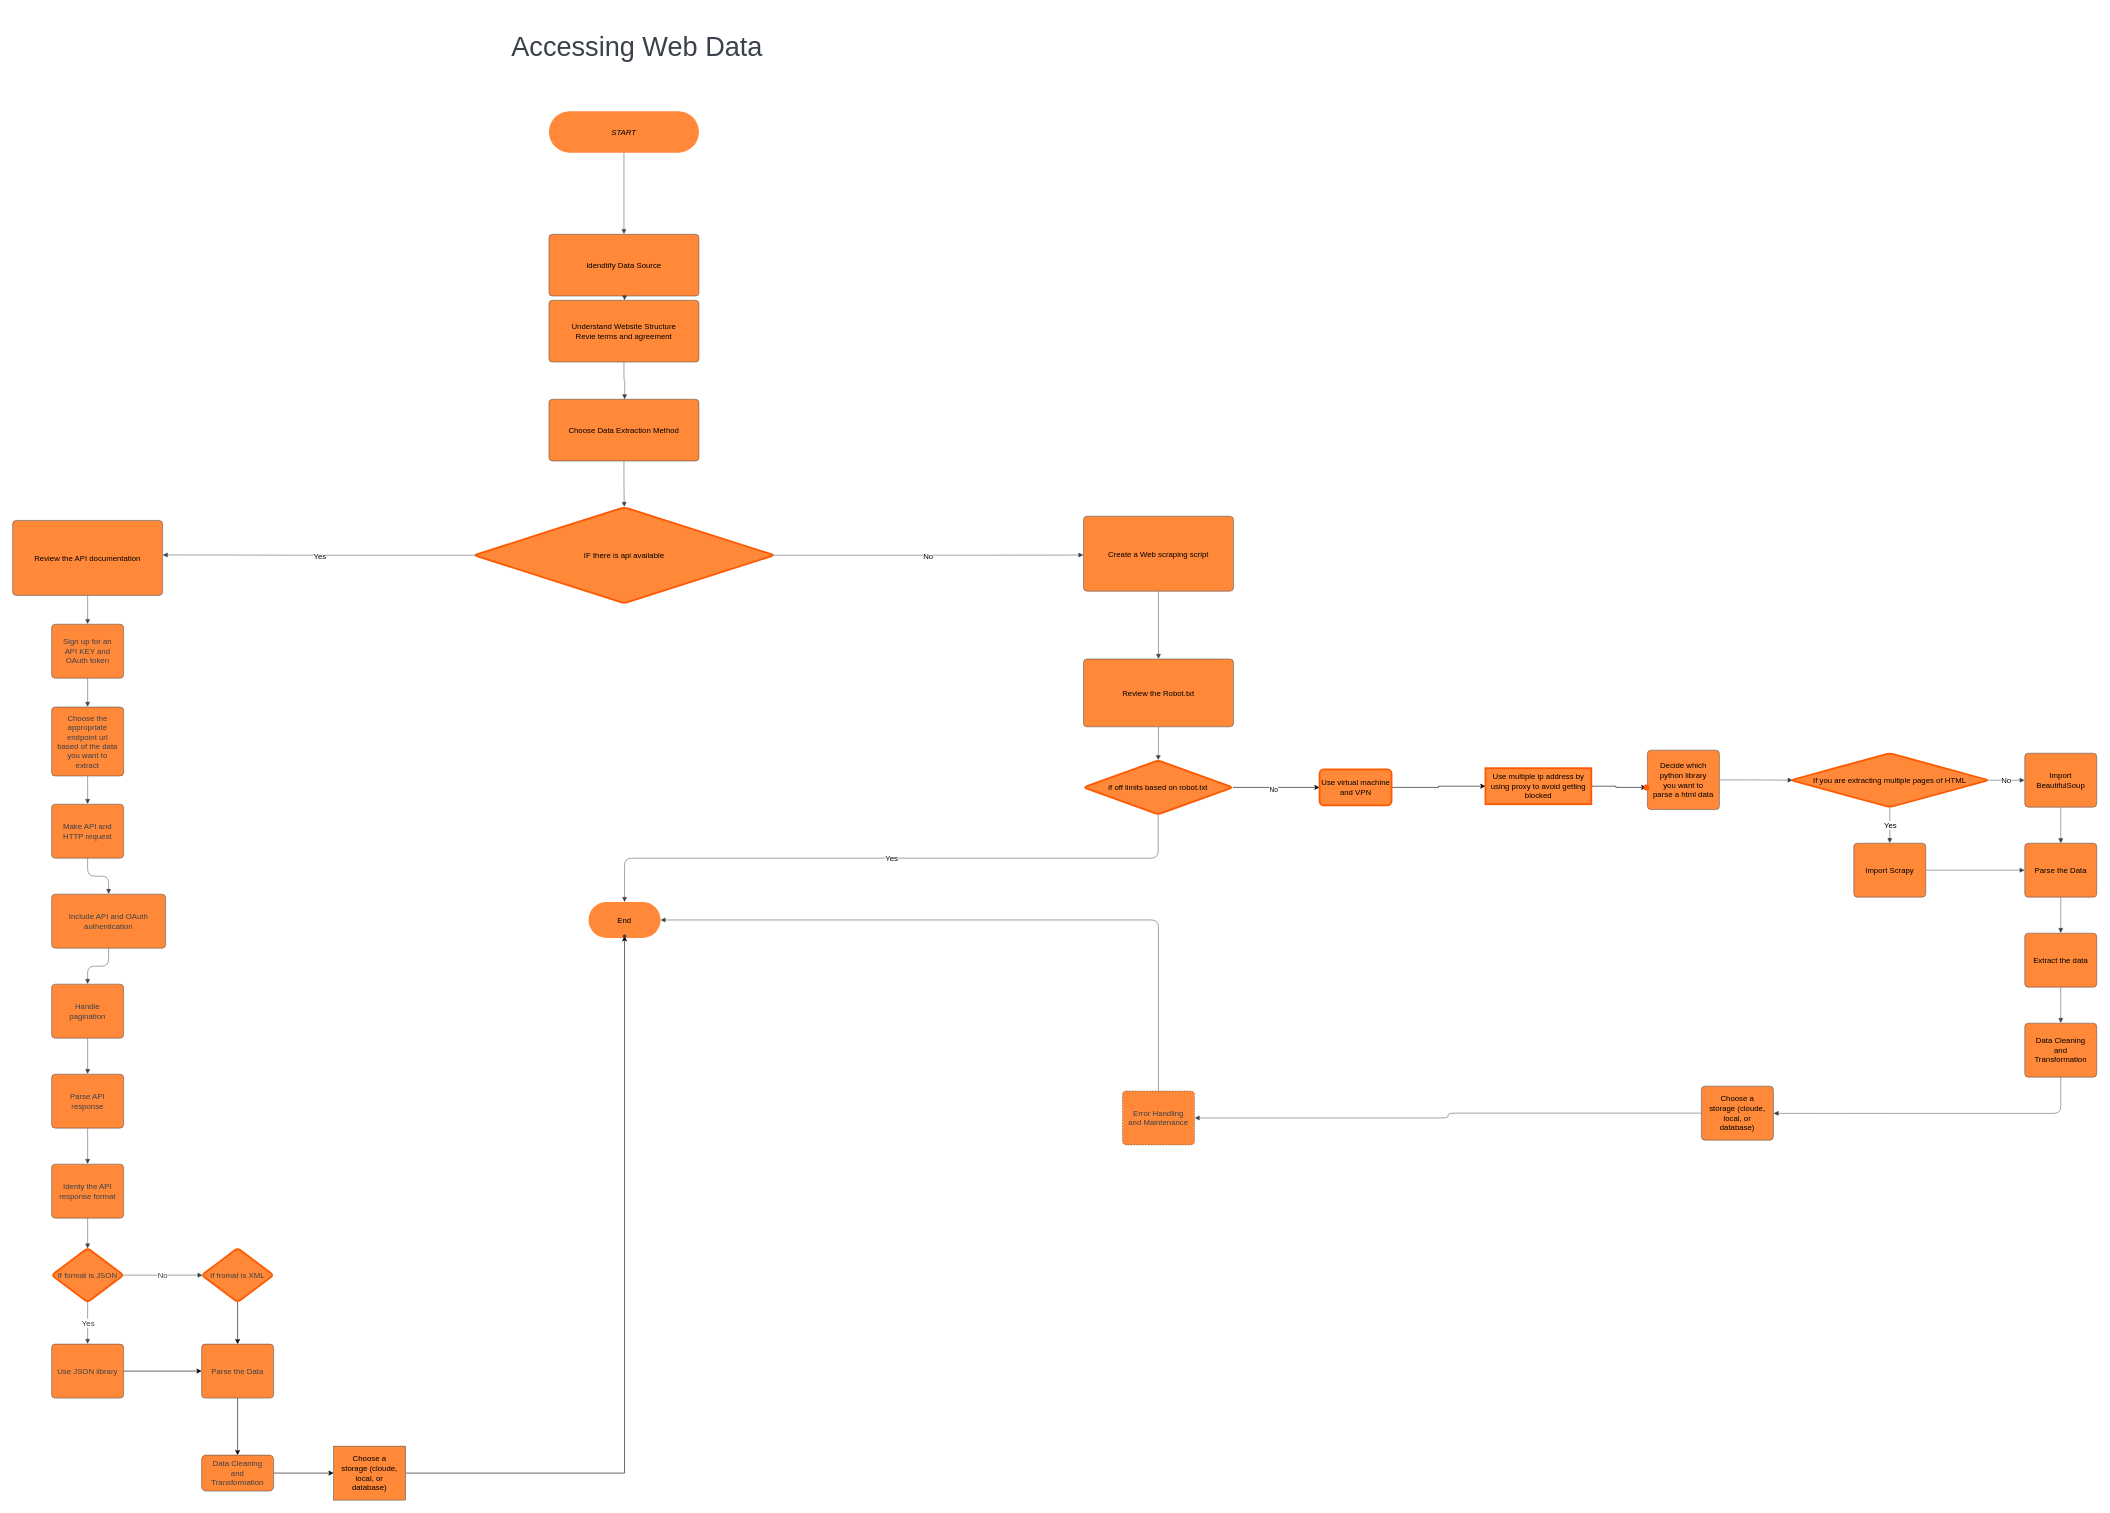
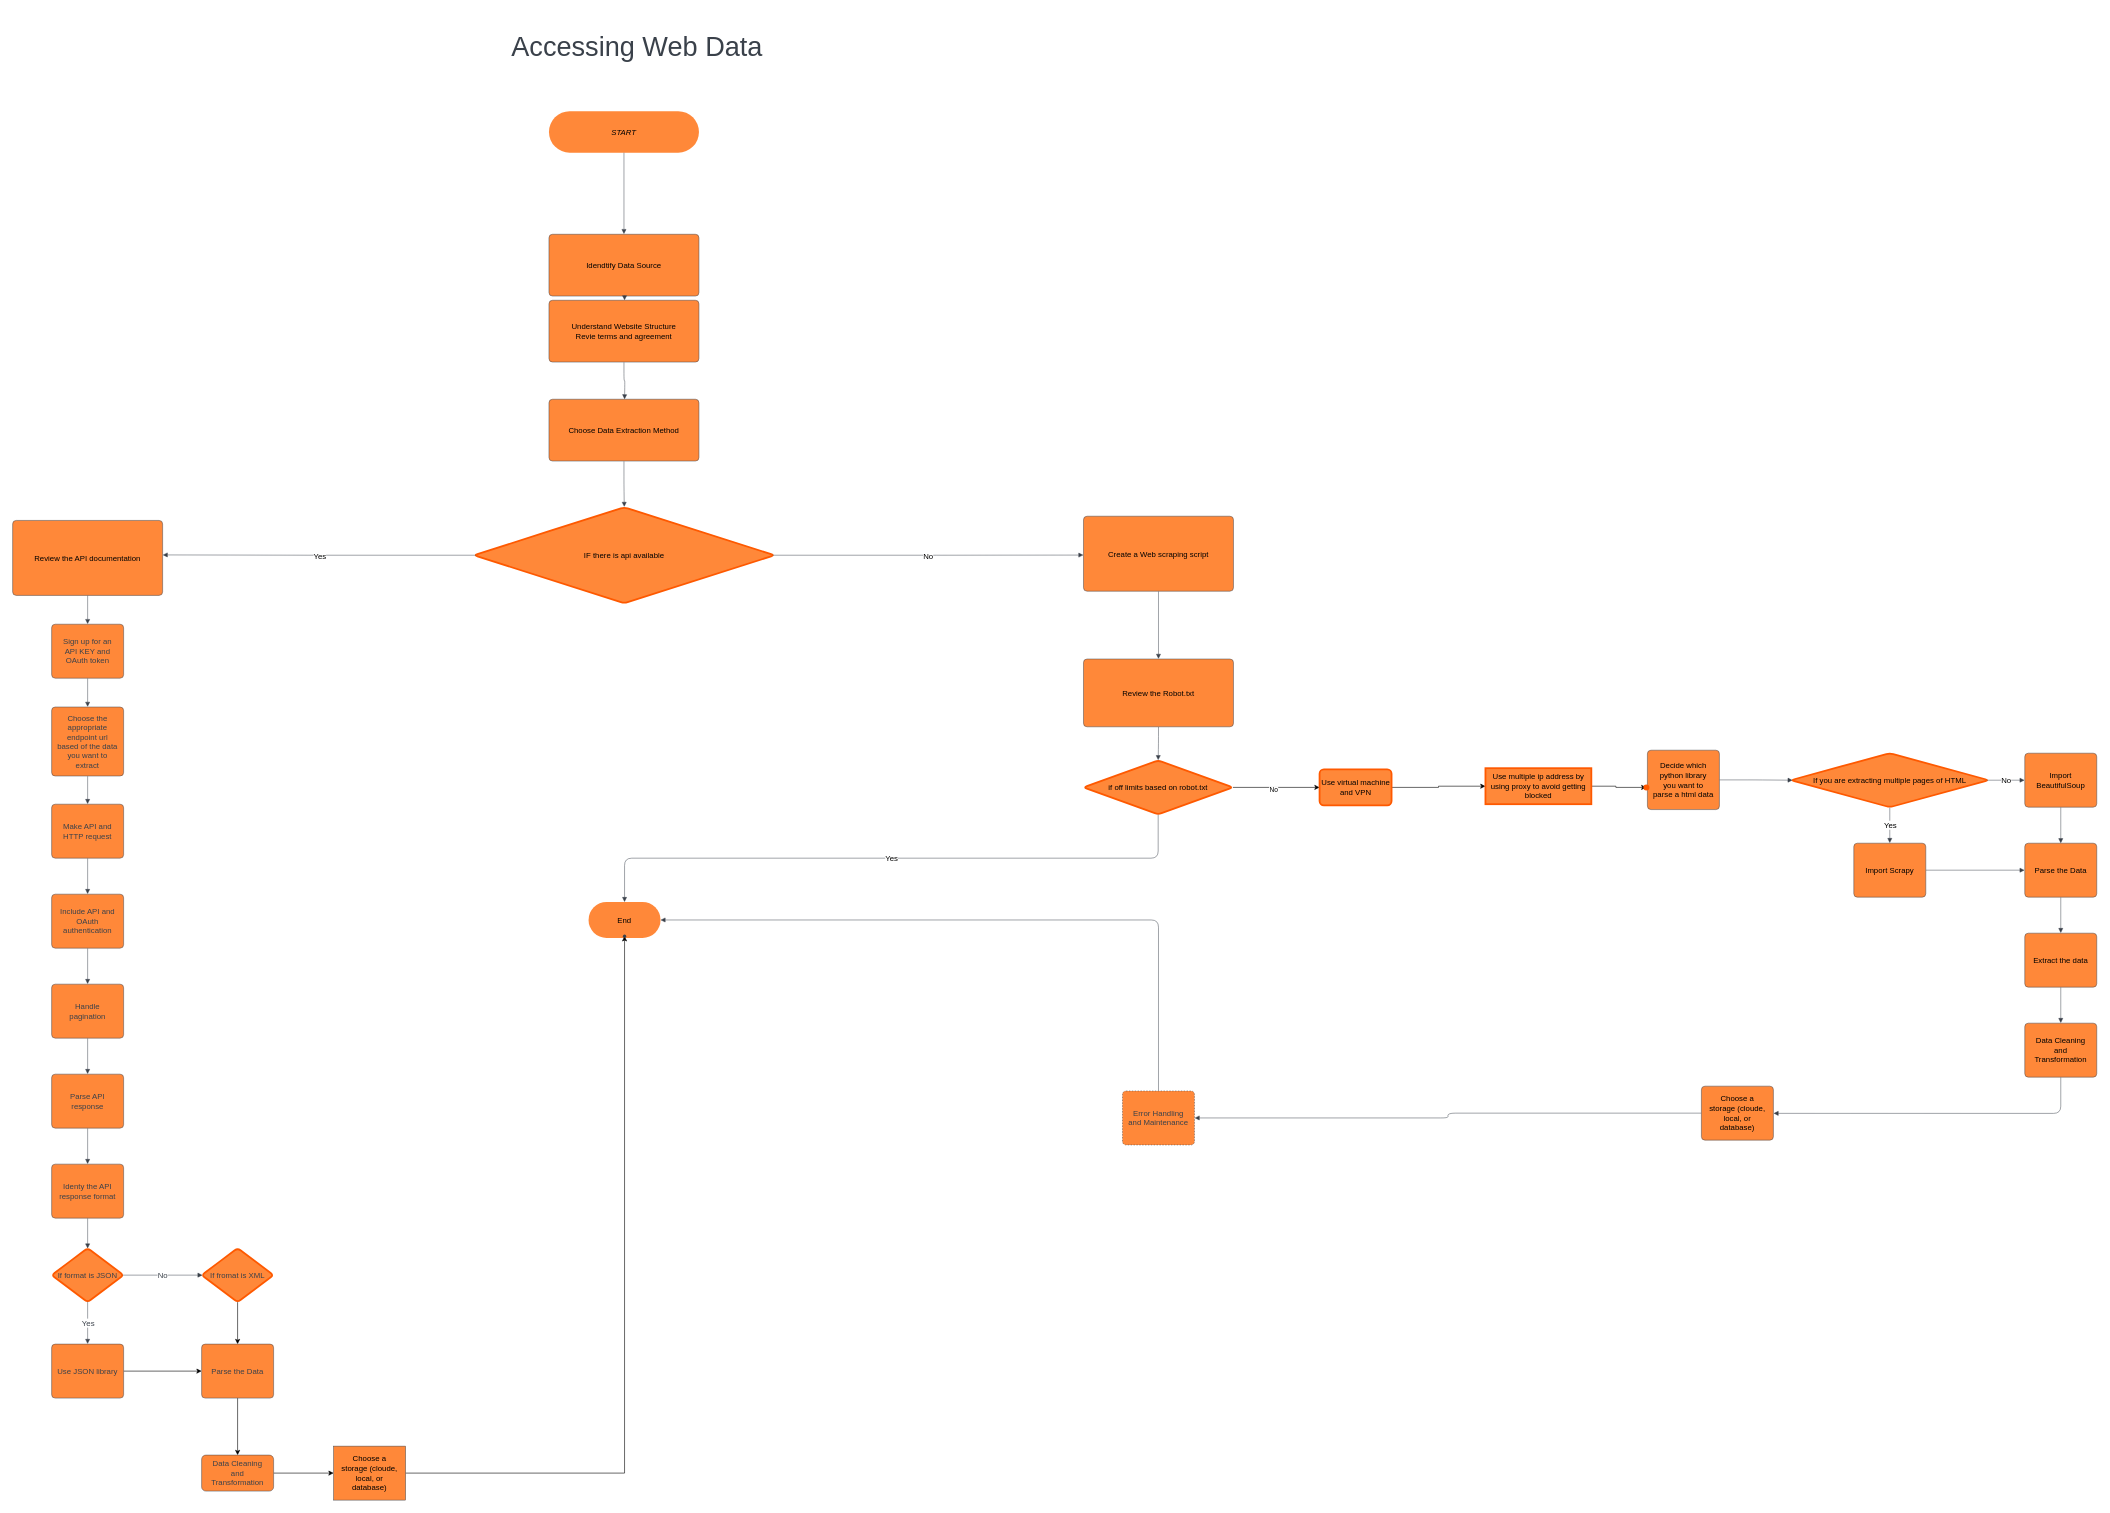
(108, 921) -> (87, 921)
